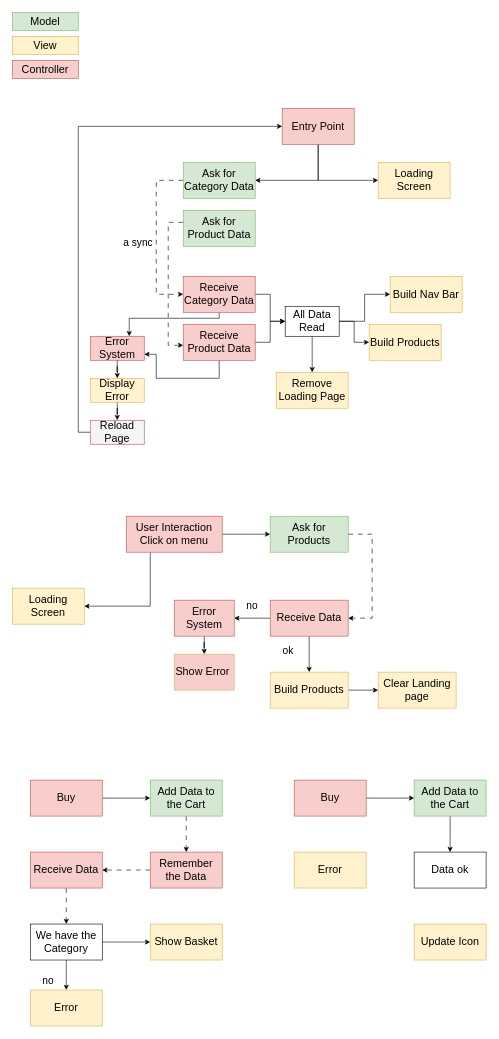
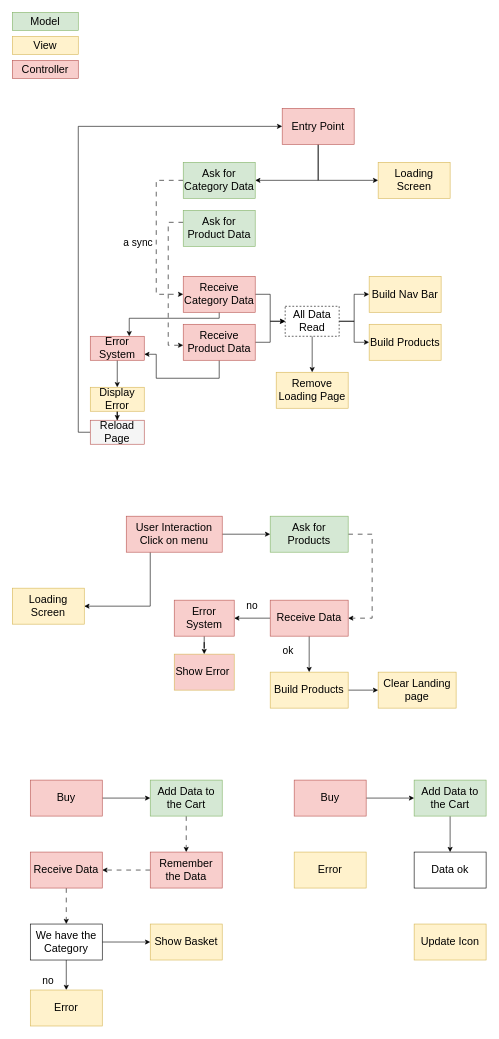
(426, 294) -> (405, 294)
(312, 321) -> (312, 321)
(117, 390) -> (117, 399)
